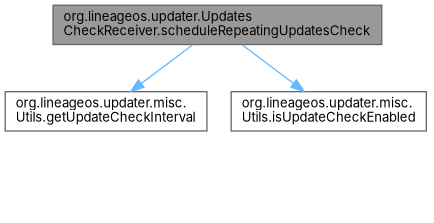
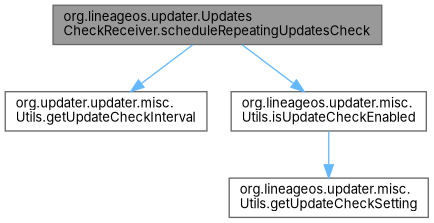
(106, 111) -> (106, 111)
none -> (329, 198)
